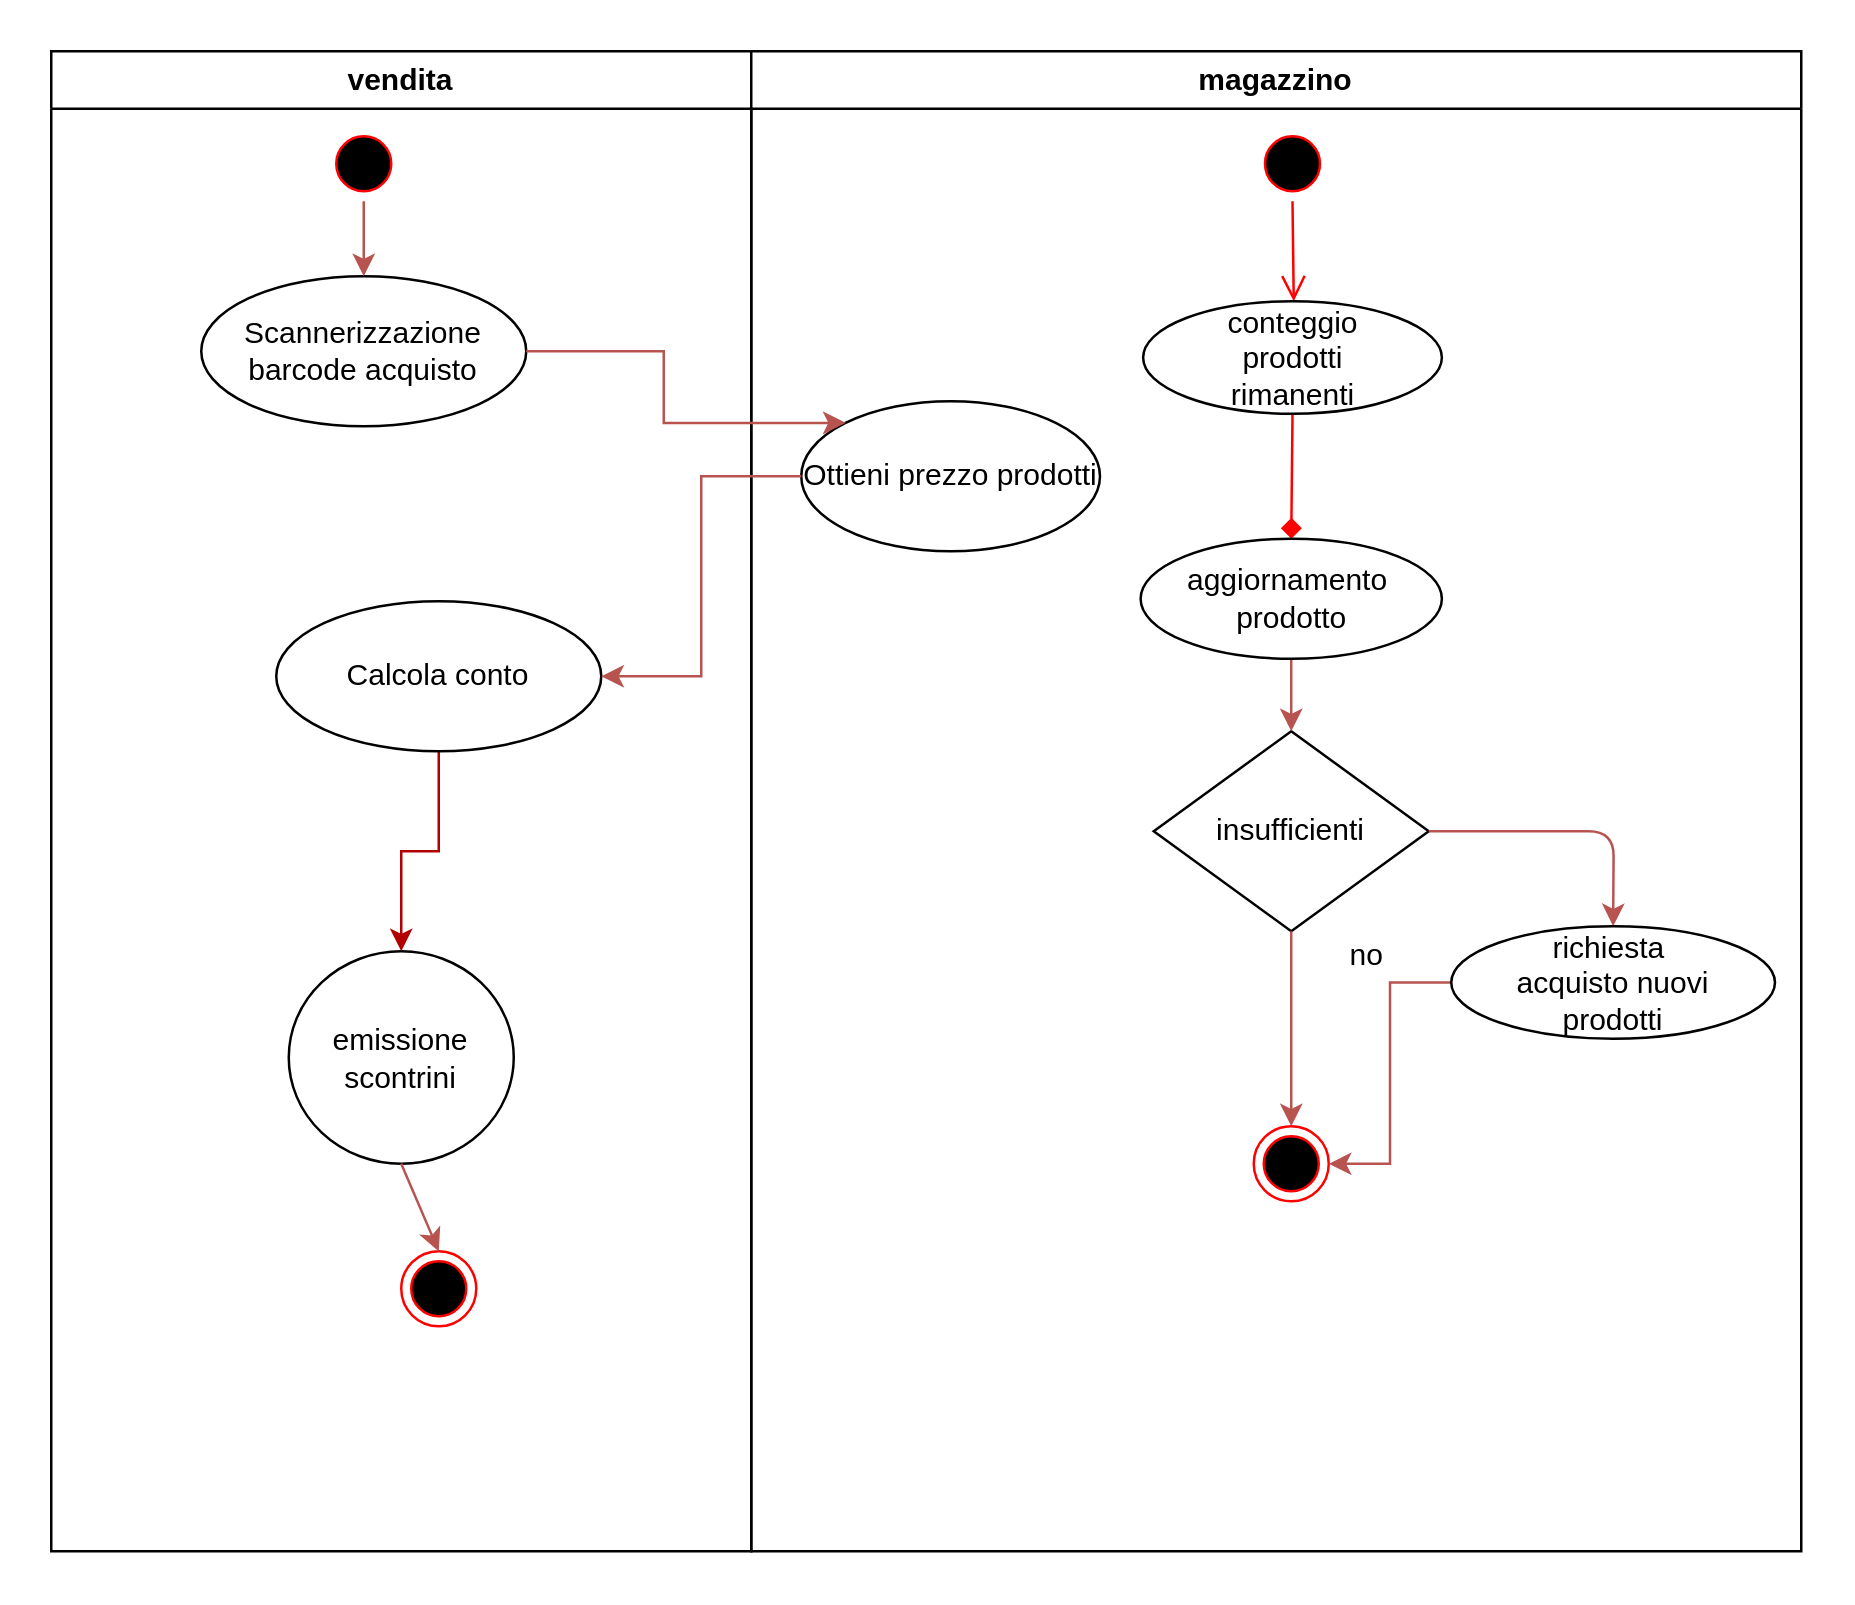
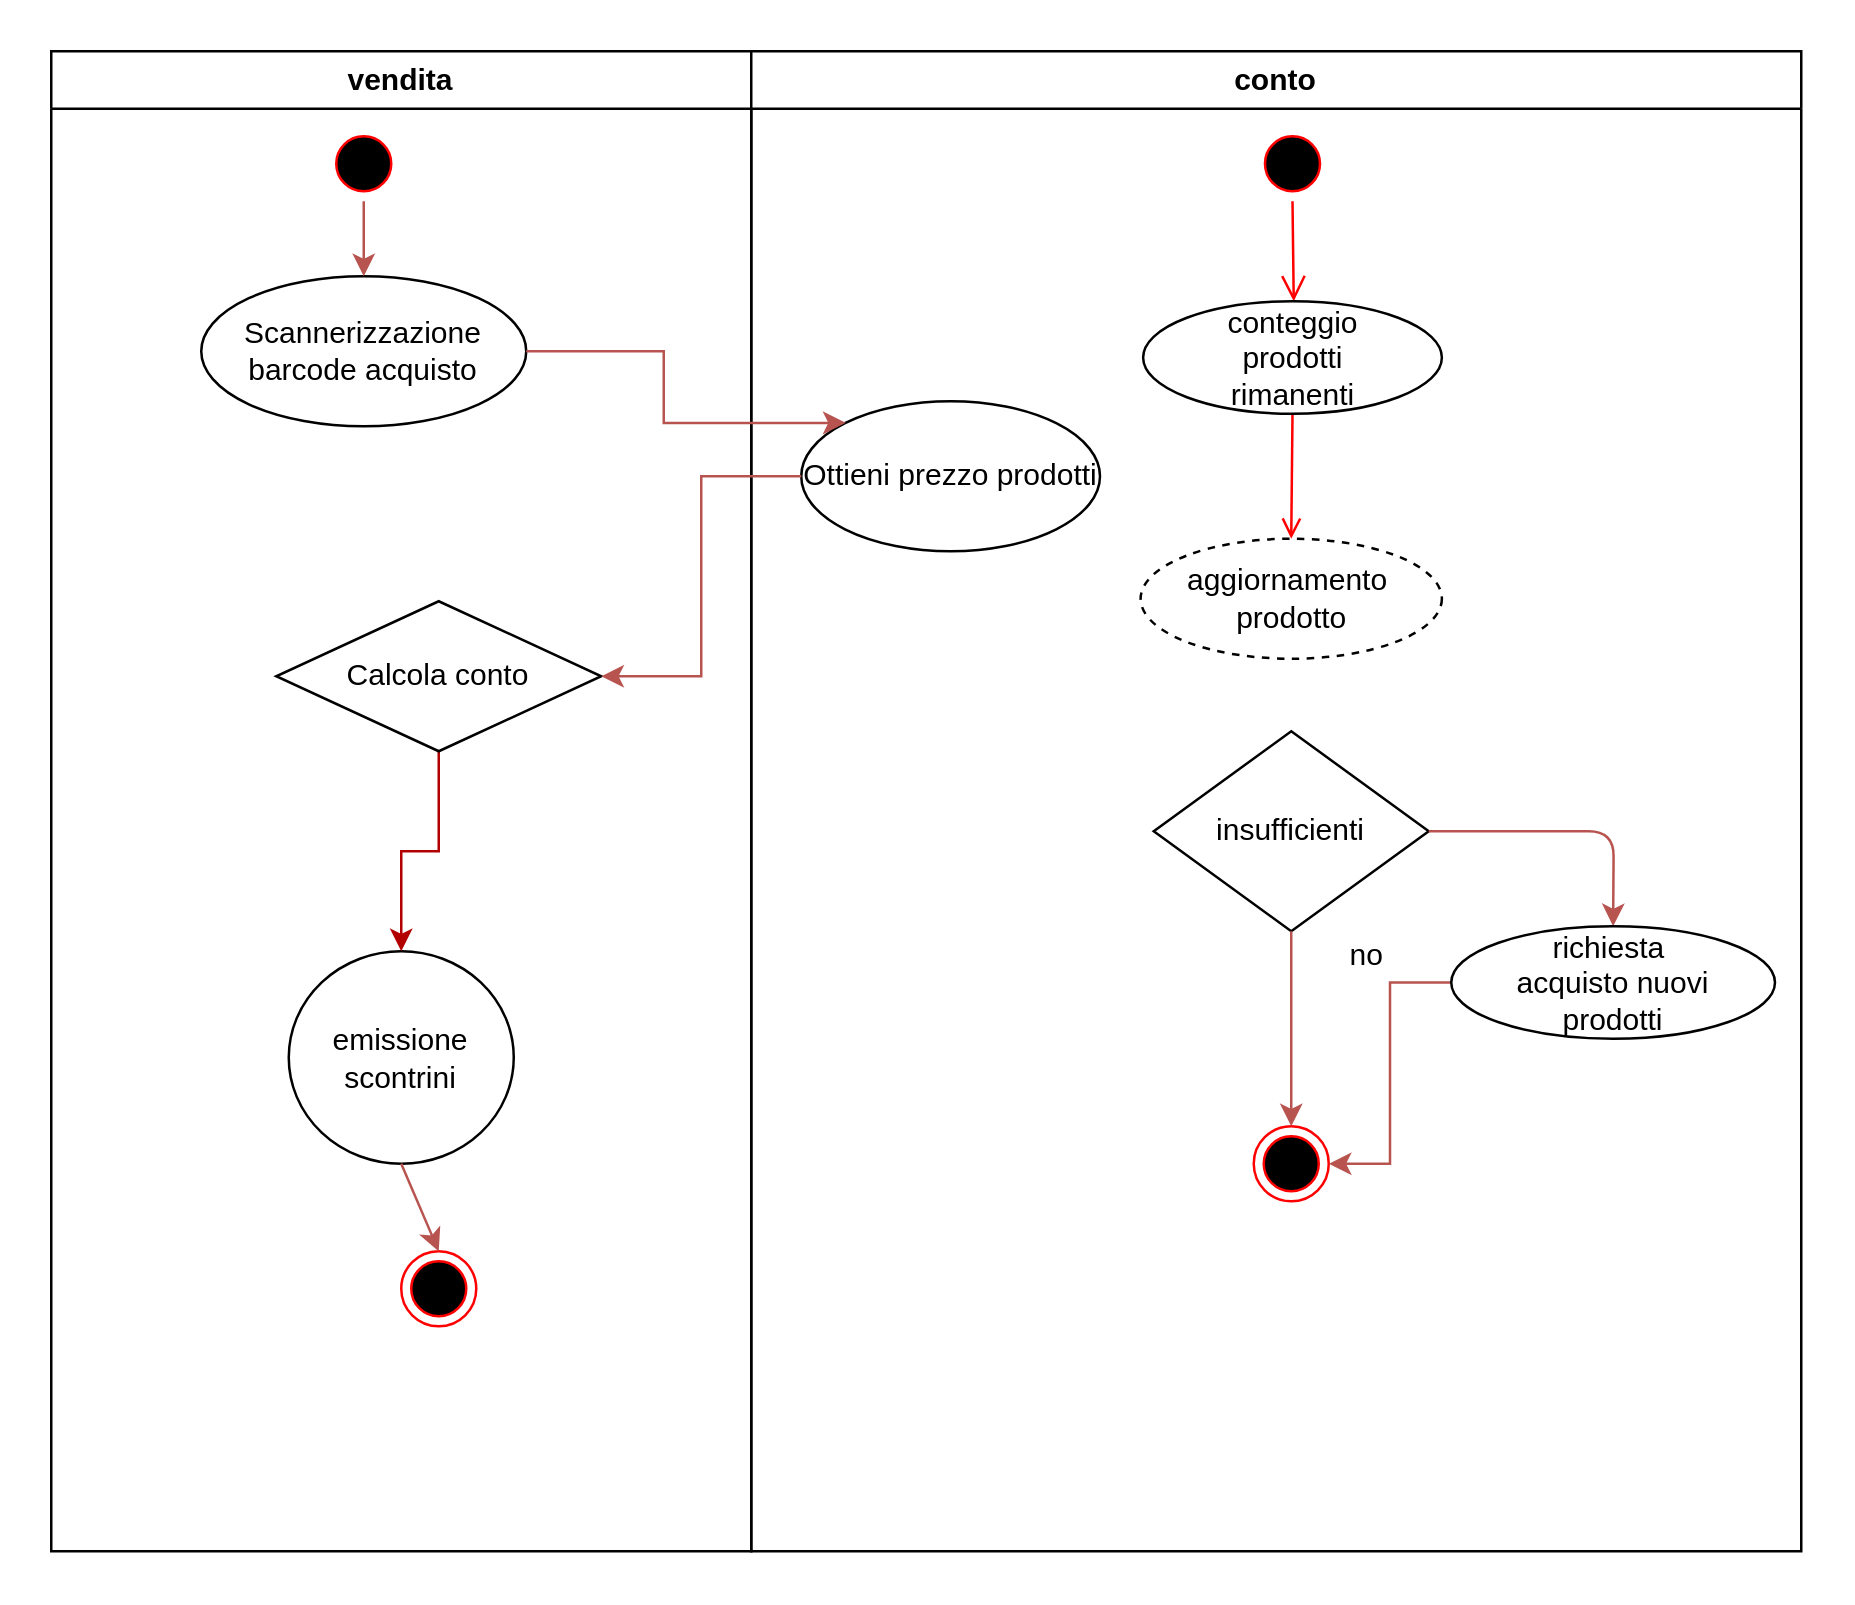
(1276, 81) -> (1276, 81)
(1291, 518) -> (1291, 525)
(1291, 599) -> (1291, 599)
(439, 676) -> (439, 676)
(1291, 687) -> none
